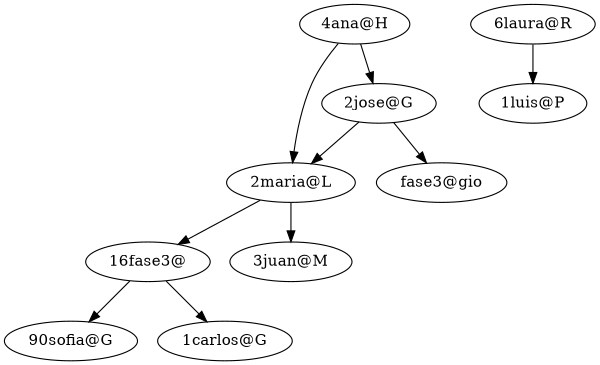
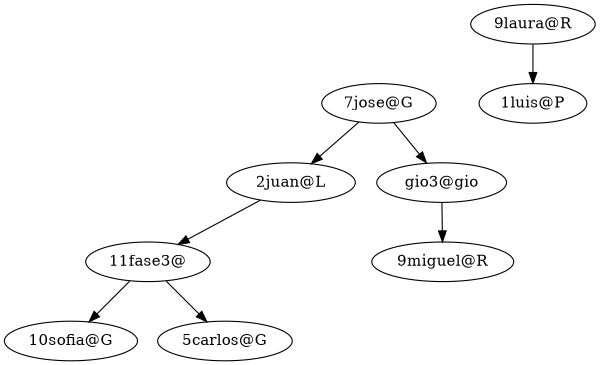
(355, 24) -> none
(533, 24) -> (533, 24)
(379, 103) -> (379, 103)
(291, 183) -> (291, 183)
(442, 183) -> (442, 183)
(148, 262) -> (148, 262)
(291, 262) -> none
none -> (443, 262)
(71, 341) -> (71, 341)
(225, 341) -> (225, 341)
